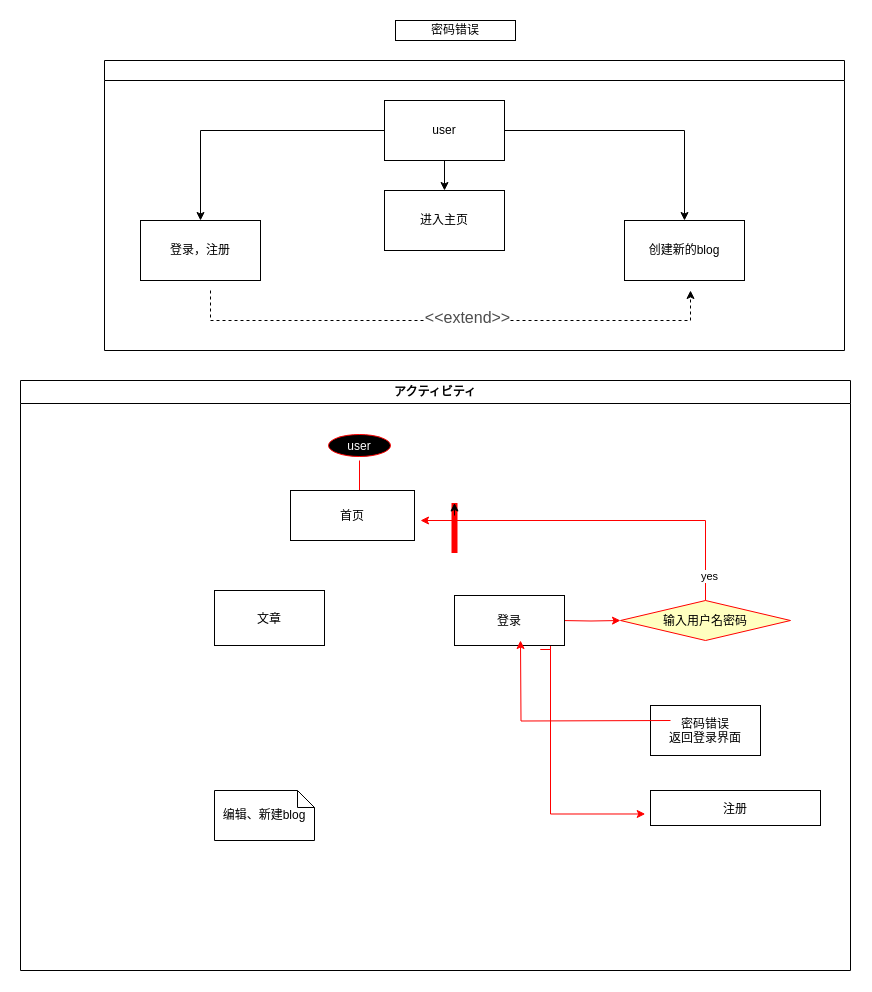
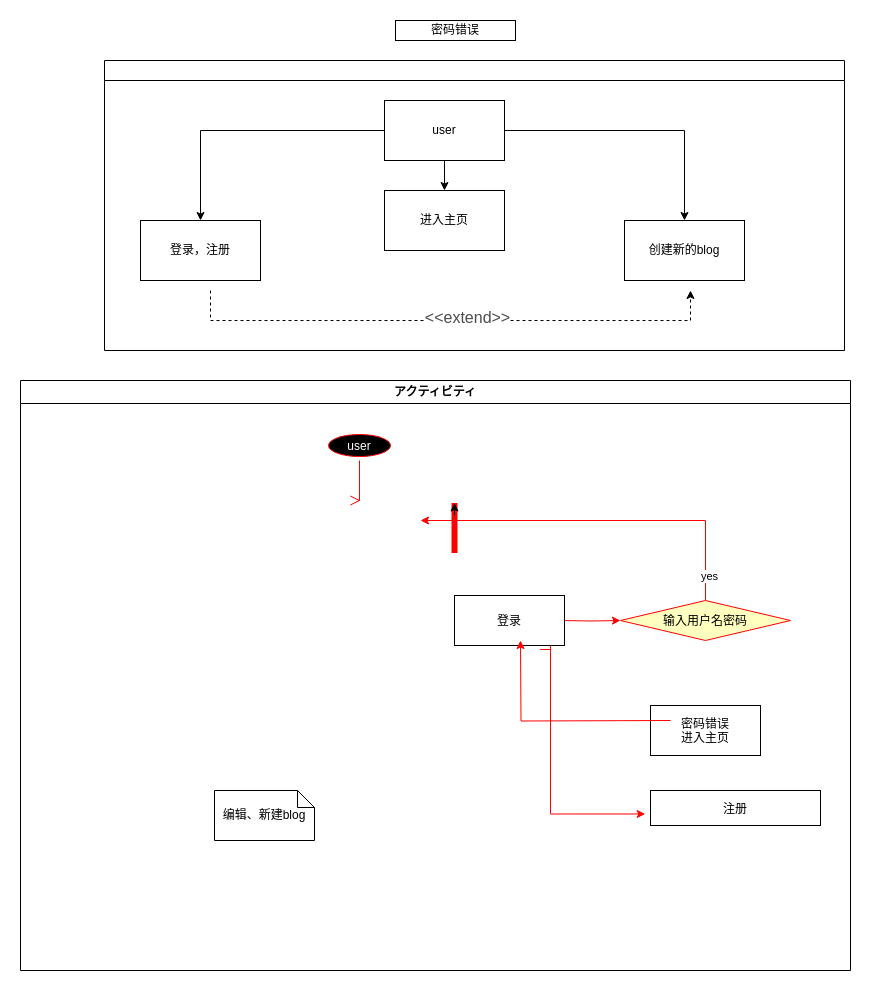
(353, 516) -> none
(270, 618) -> none
(705, 724) -> (705, 724)
